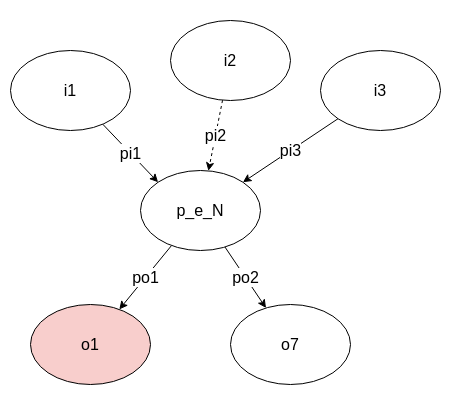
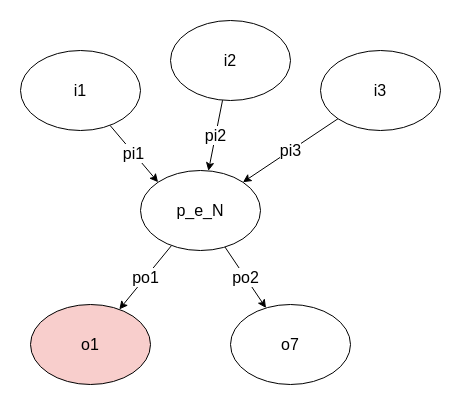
(71, 91) -> (81, 91)
(220, 112) -> (220, 112)
